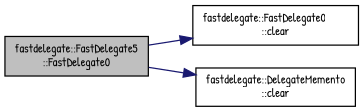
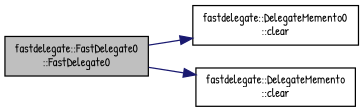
(276, 25) -> (276, 25)
(77, 56) -> (77, 56)
